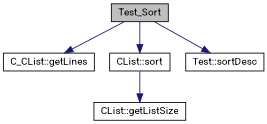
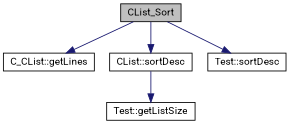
(140, 13) -> (151, 13)
(140, 62) -> (151, 62)
(140, 111) -> (151, 111)
